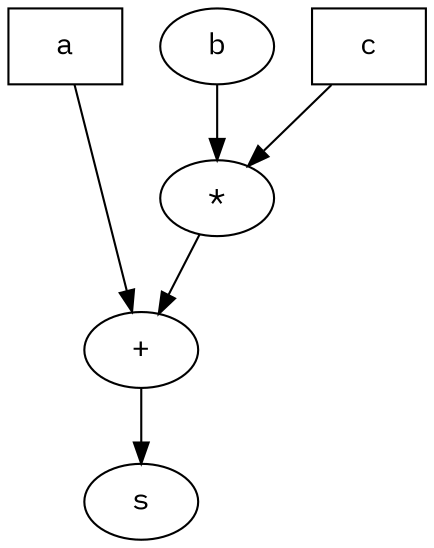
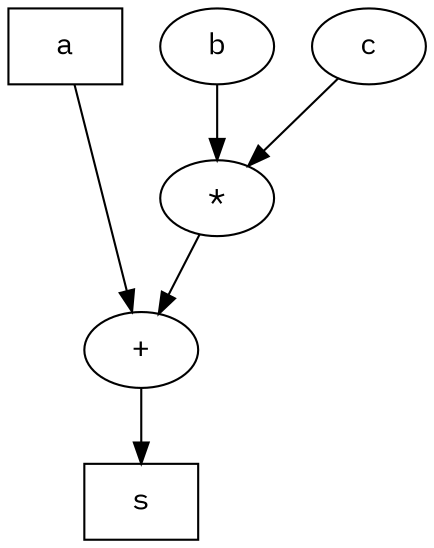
(369, 46) -> (369, 46)
(141, 502) -> (141, 502)
